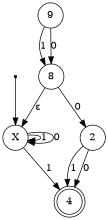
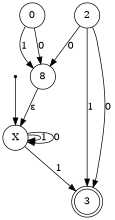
(51, 15) -> (32, 15)
(70, 104) -> (67, 43)
(70, 202) -> (87, 202)
